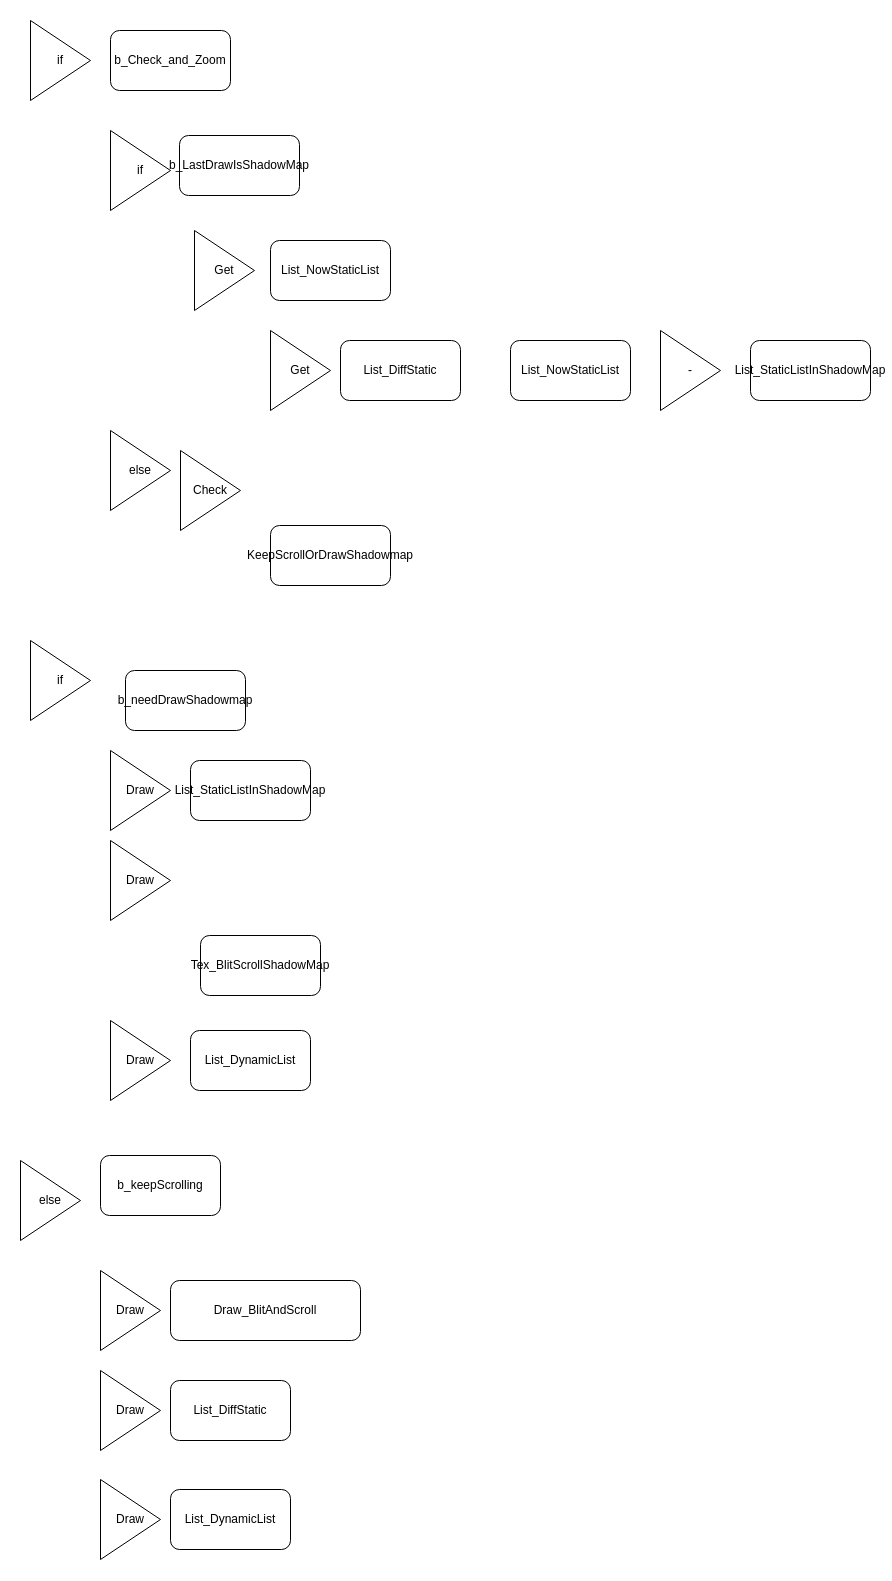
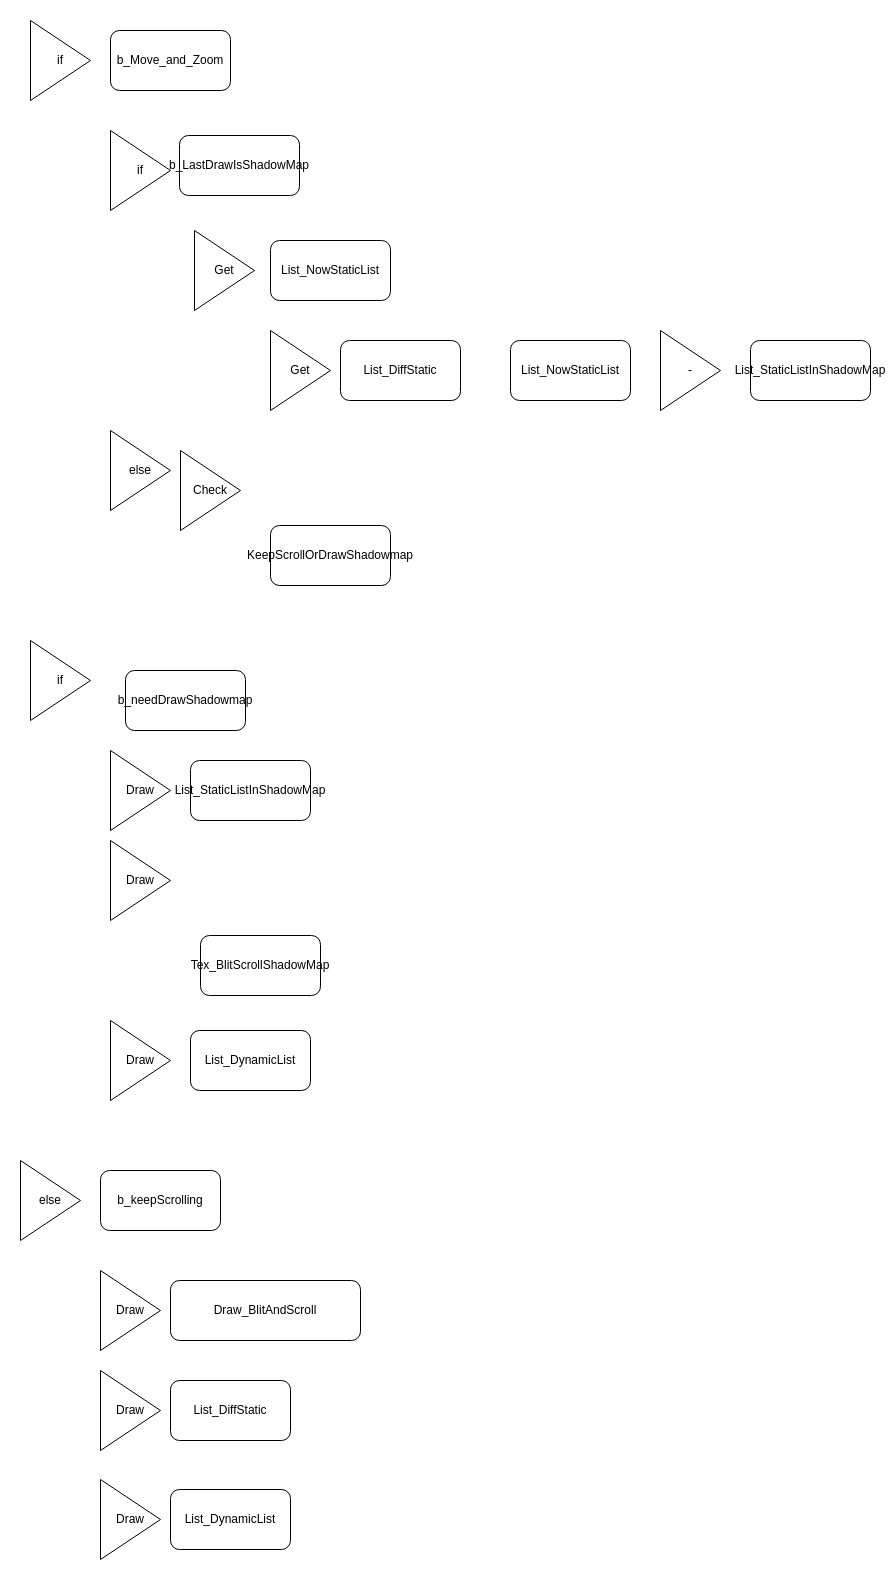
(171, 61) -> (171, 61)
(161, 1186) -> (161, 1201)
